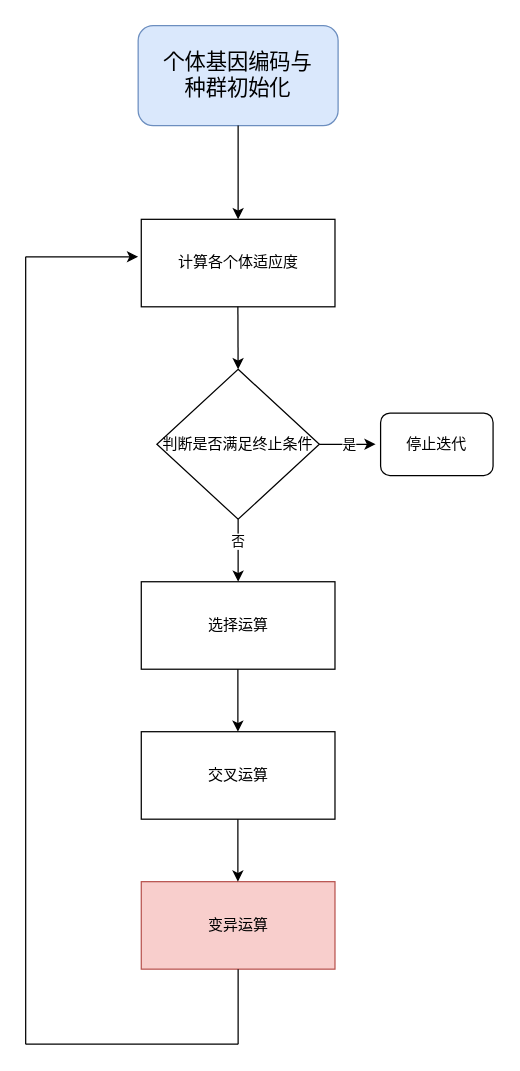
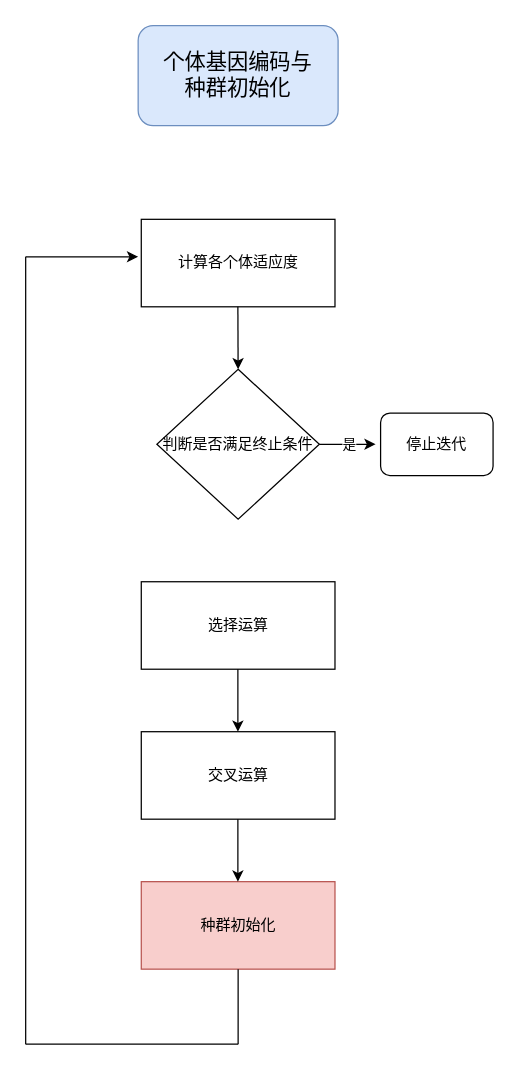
(238, 168) -> none
(238, 547) -> none
(239, 926) -> (239, 926)
